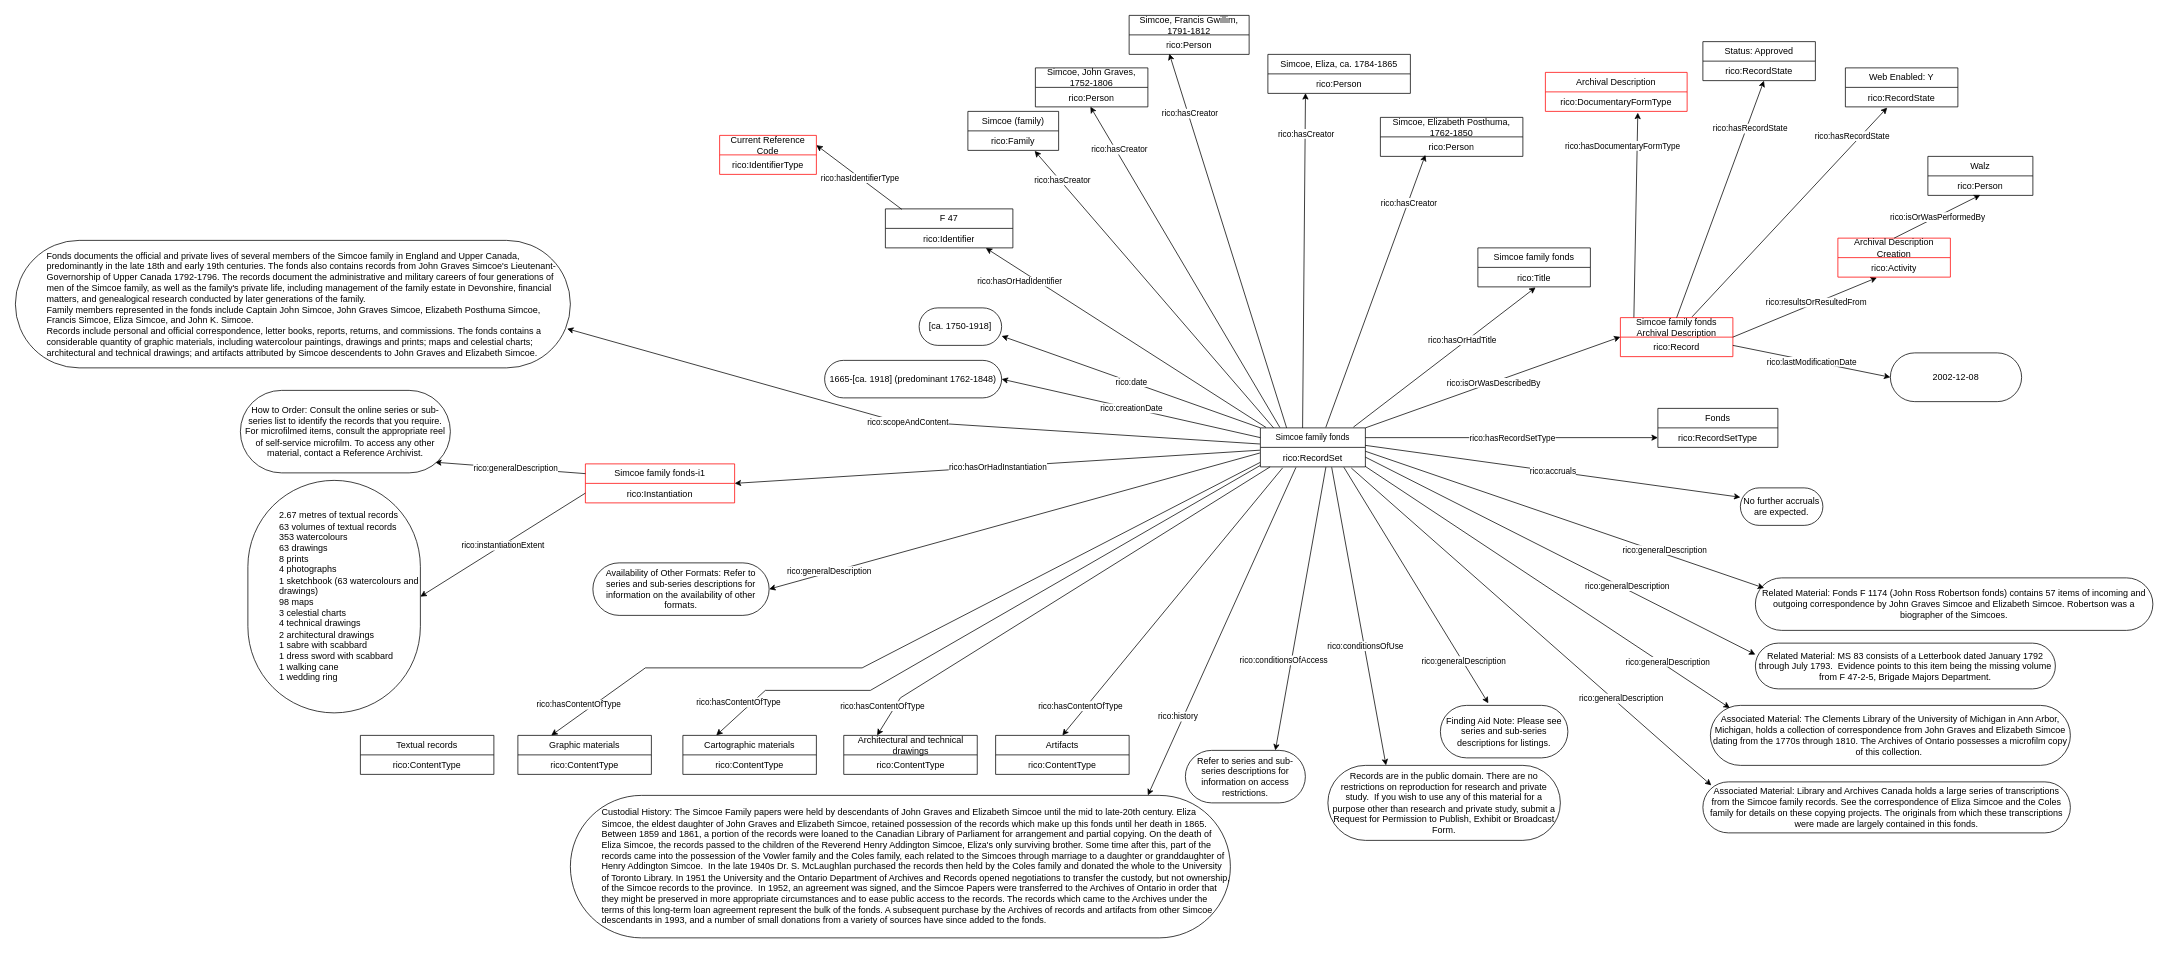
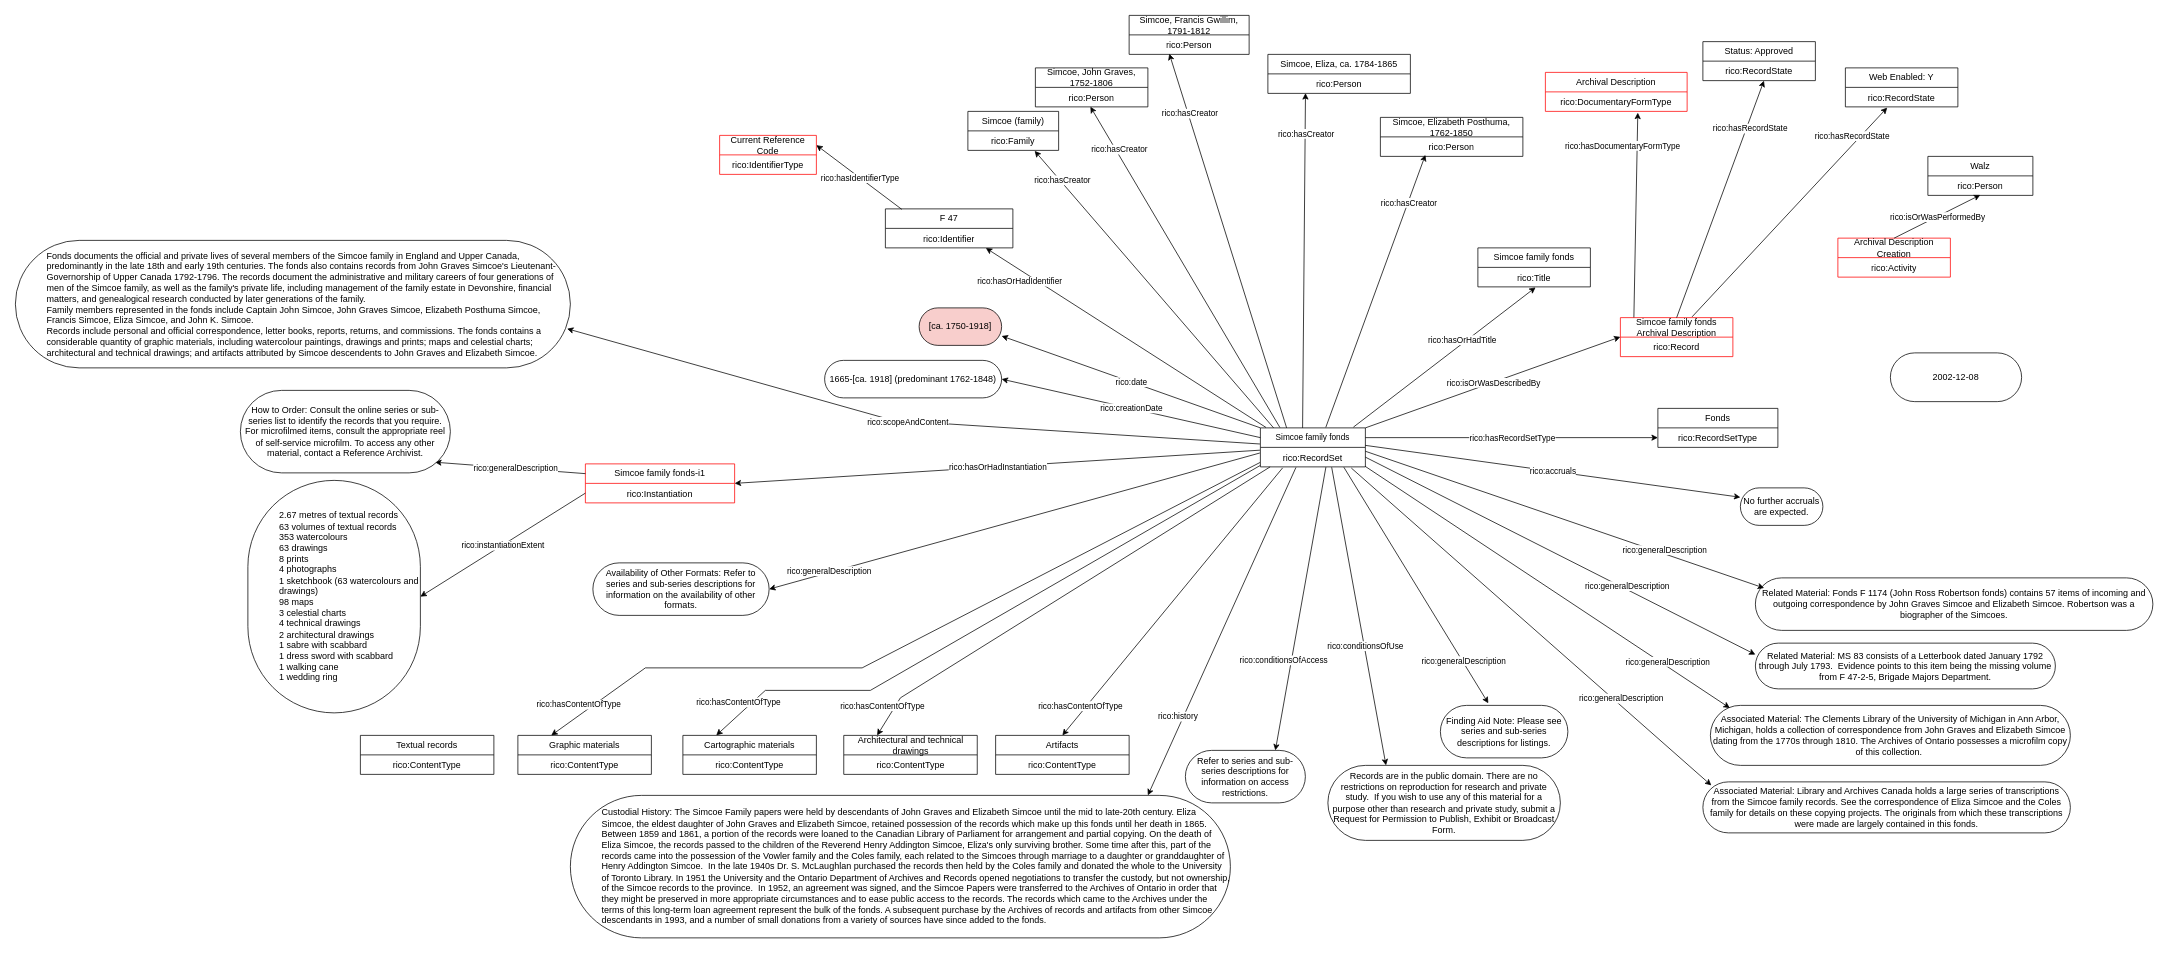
(1803, 308) -> none
(960, 327) -> (960, 327)
(1809, 361) -> none
